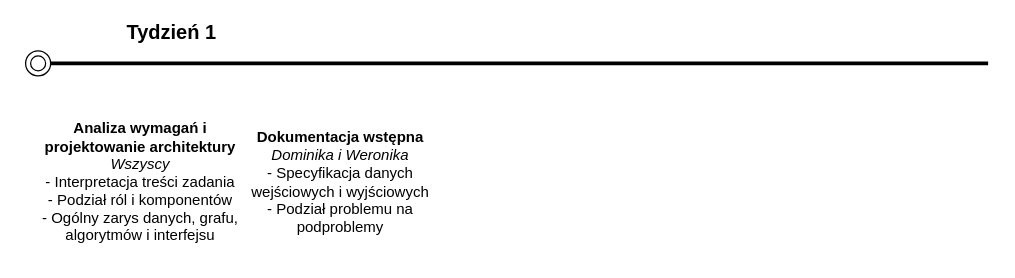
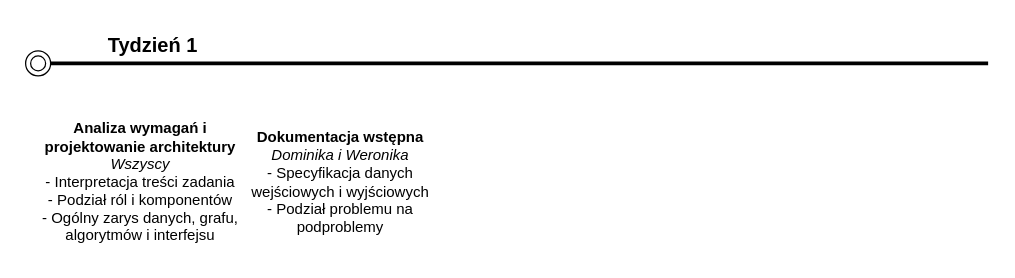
(172, 32) -> (153, 44)
